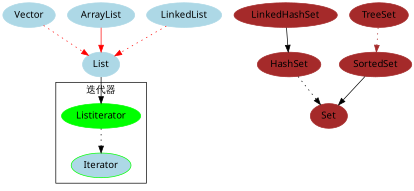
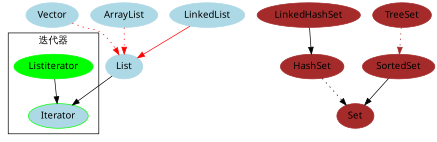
(101, 36) -> (124, 37)
(144, 39) -> (167, 40)
(101, 87) -> (94, 89)
(101, 137) -> (56, 88)
